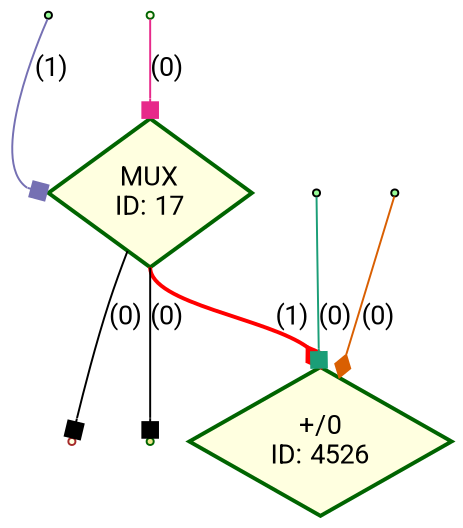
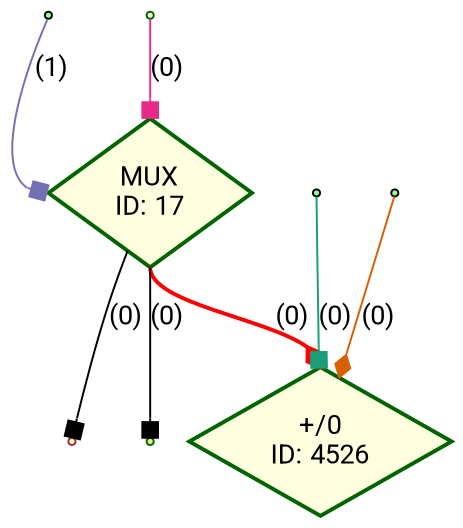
(292, 317) -> (292, 317)
